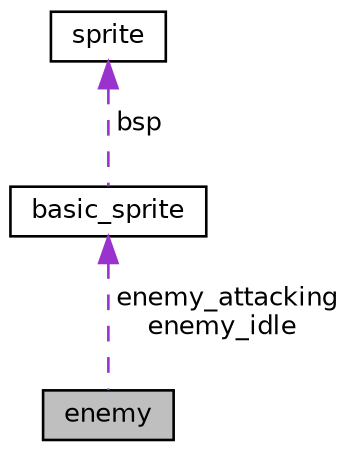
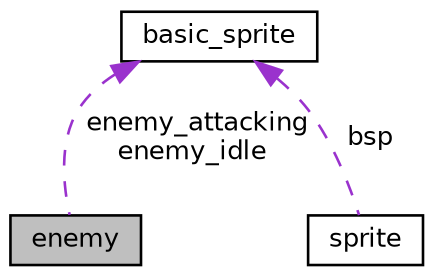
(108, 138) -> (328, 140)
